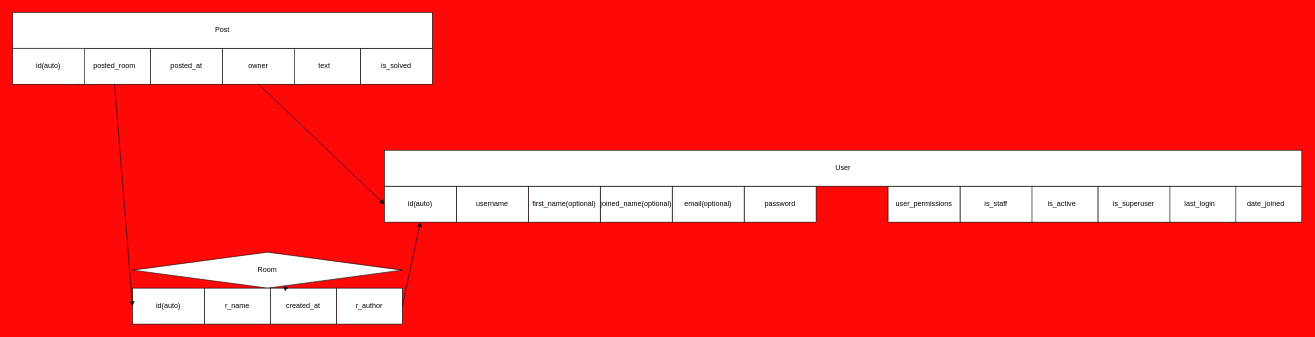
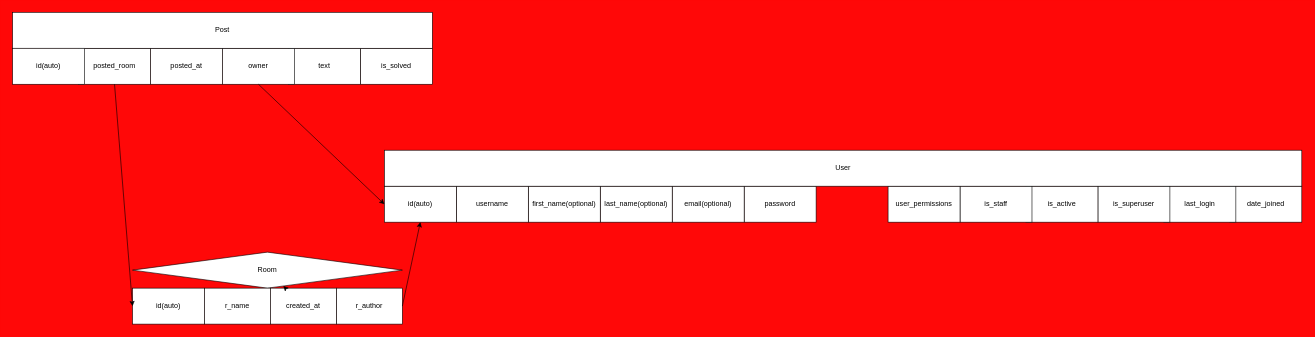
(636, 204) -> (636, 204)
